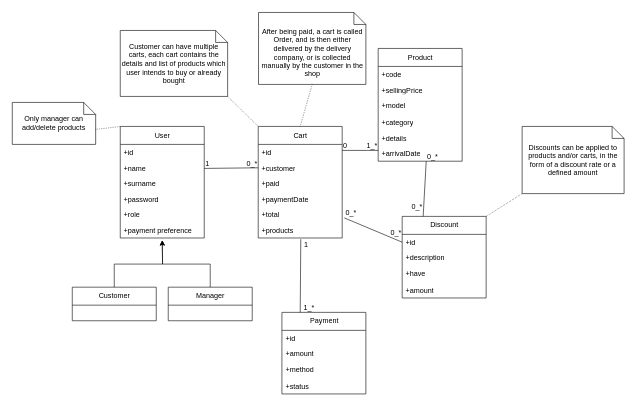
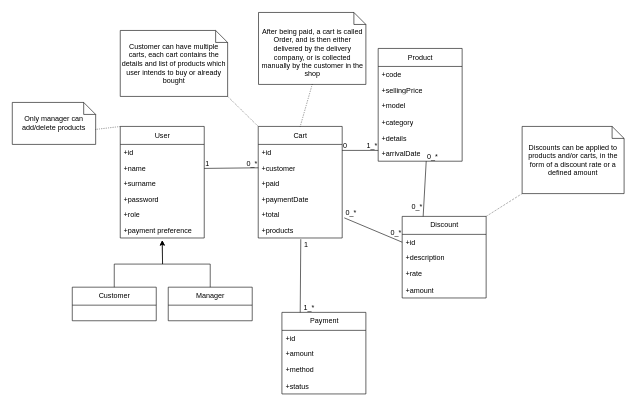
(416, 274) -> (416, 274)
